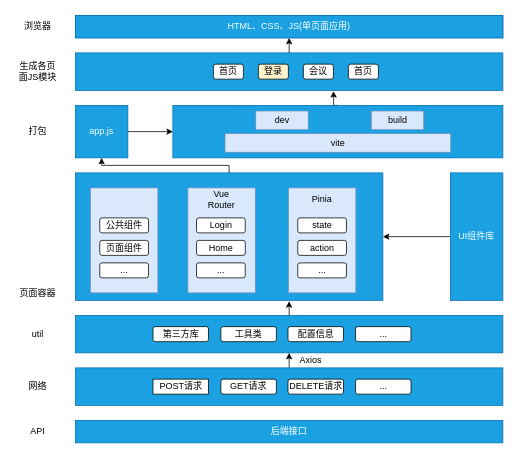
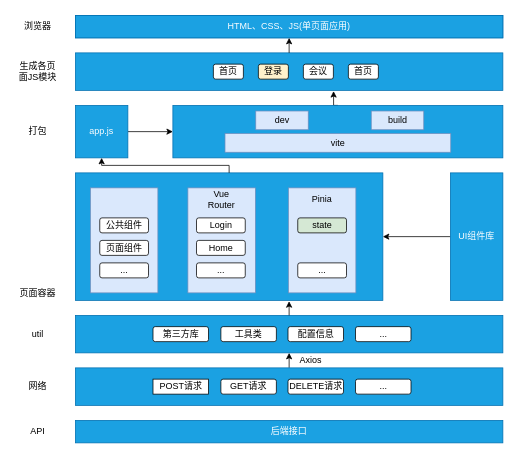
(322, 225) -> (322, 225)
(322, 248) -> none
